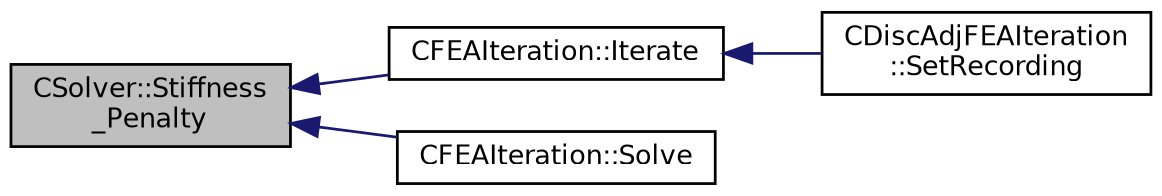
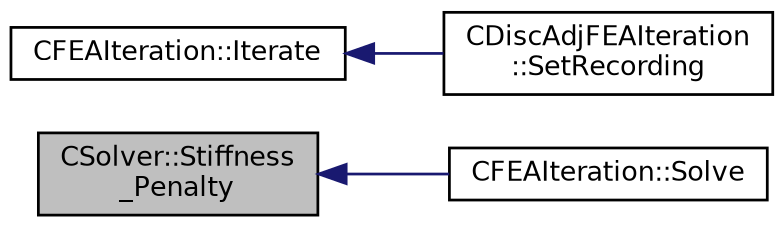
(354, 79) -> none
